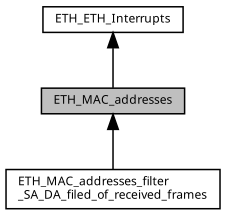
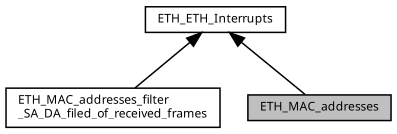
(113, 149) -> (162, 65)
